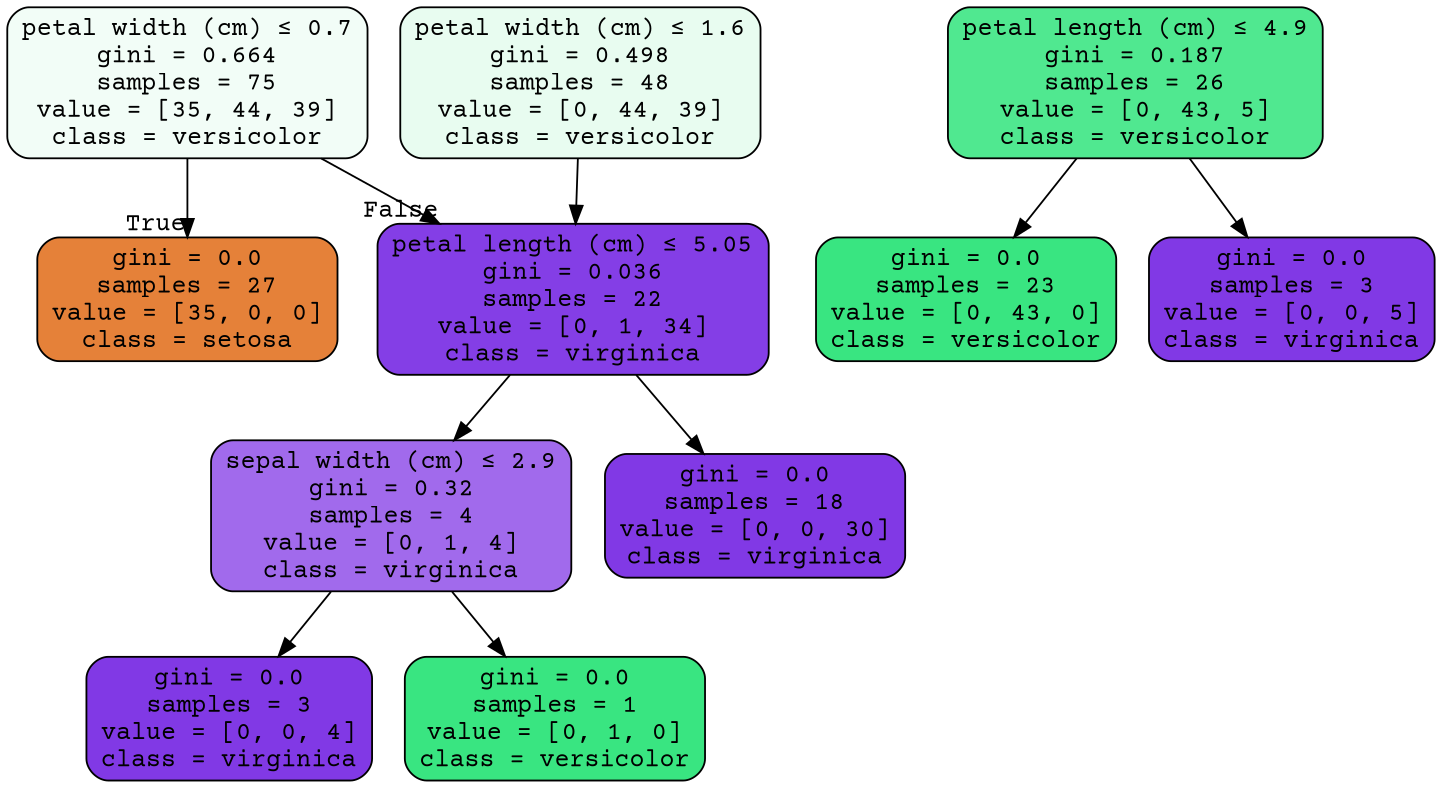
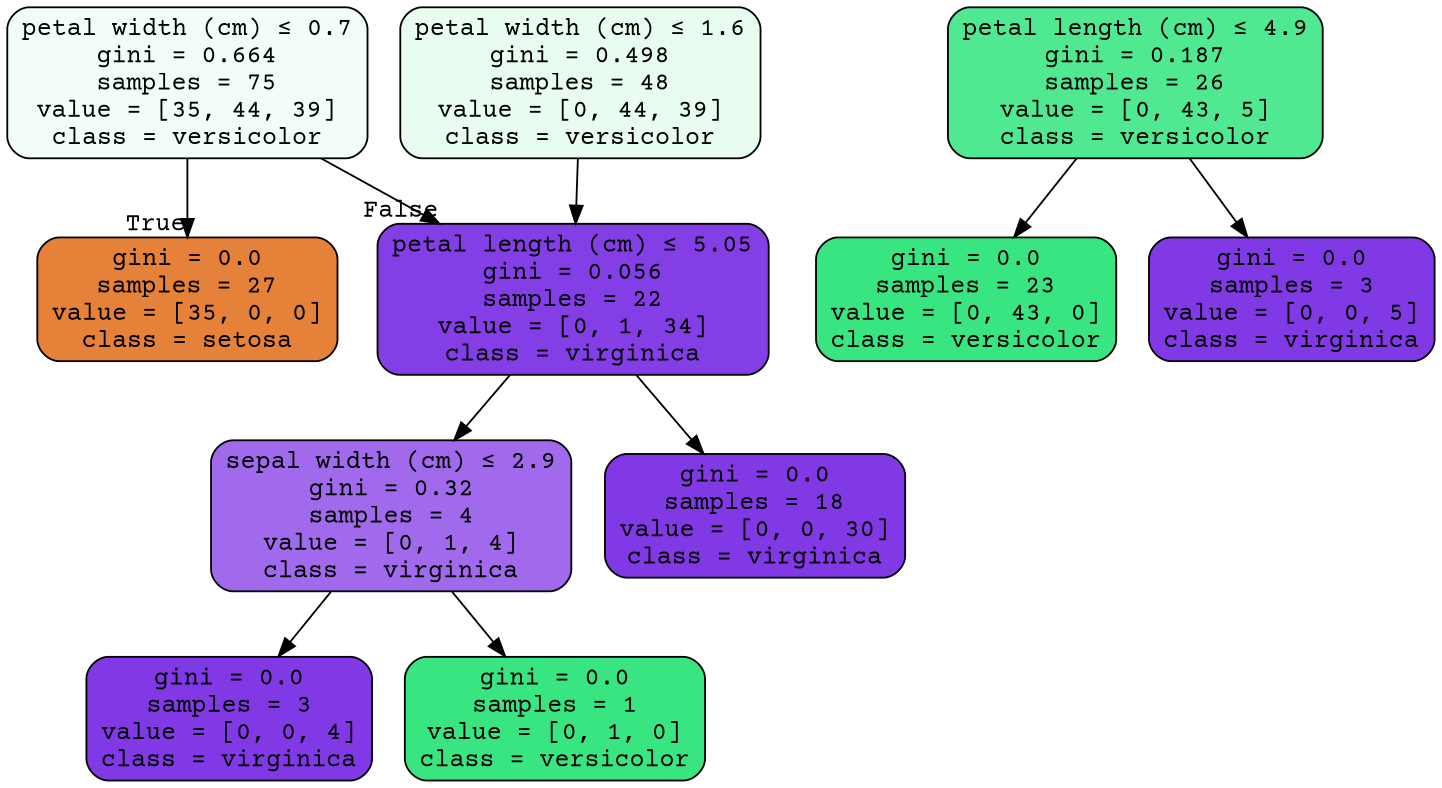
(573, 271) -> (573, 271)
